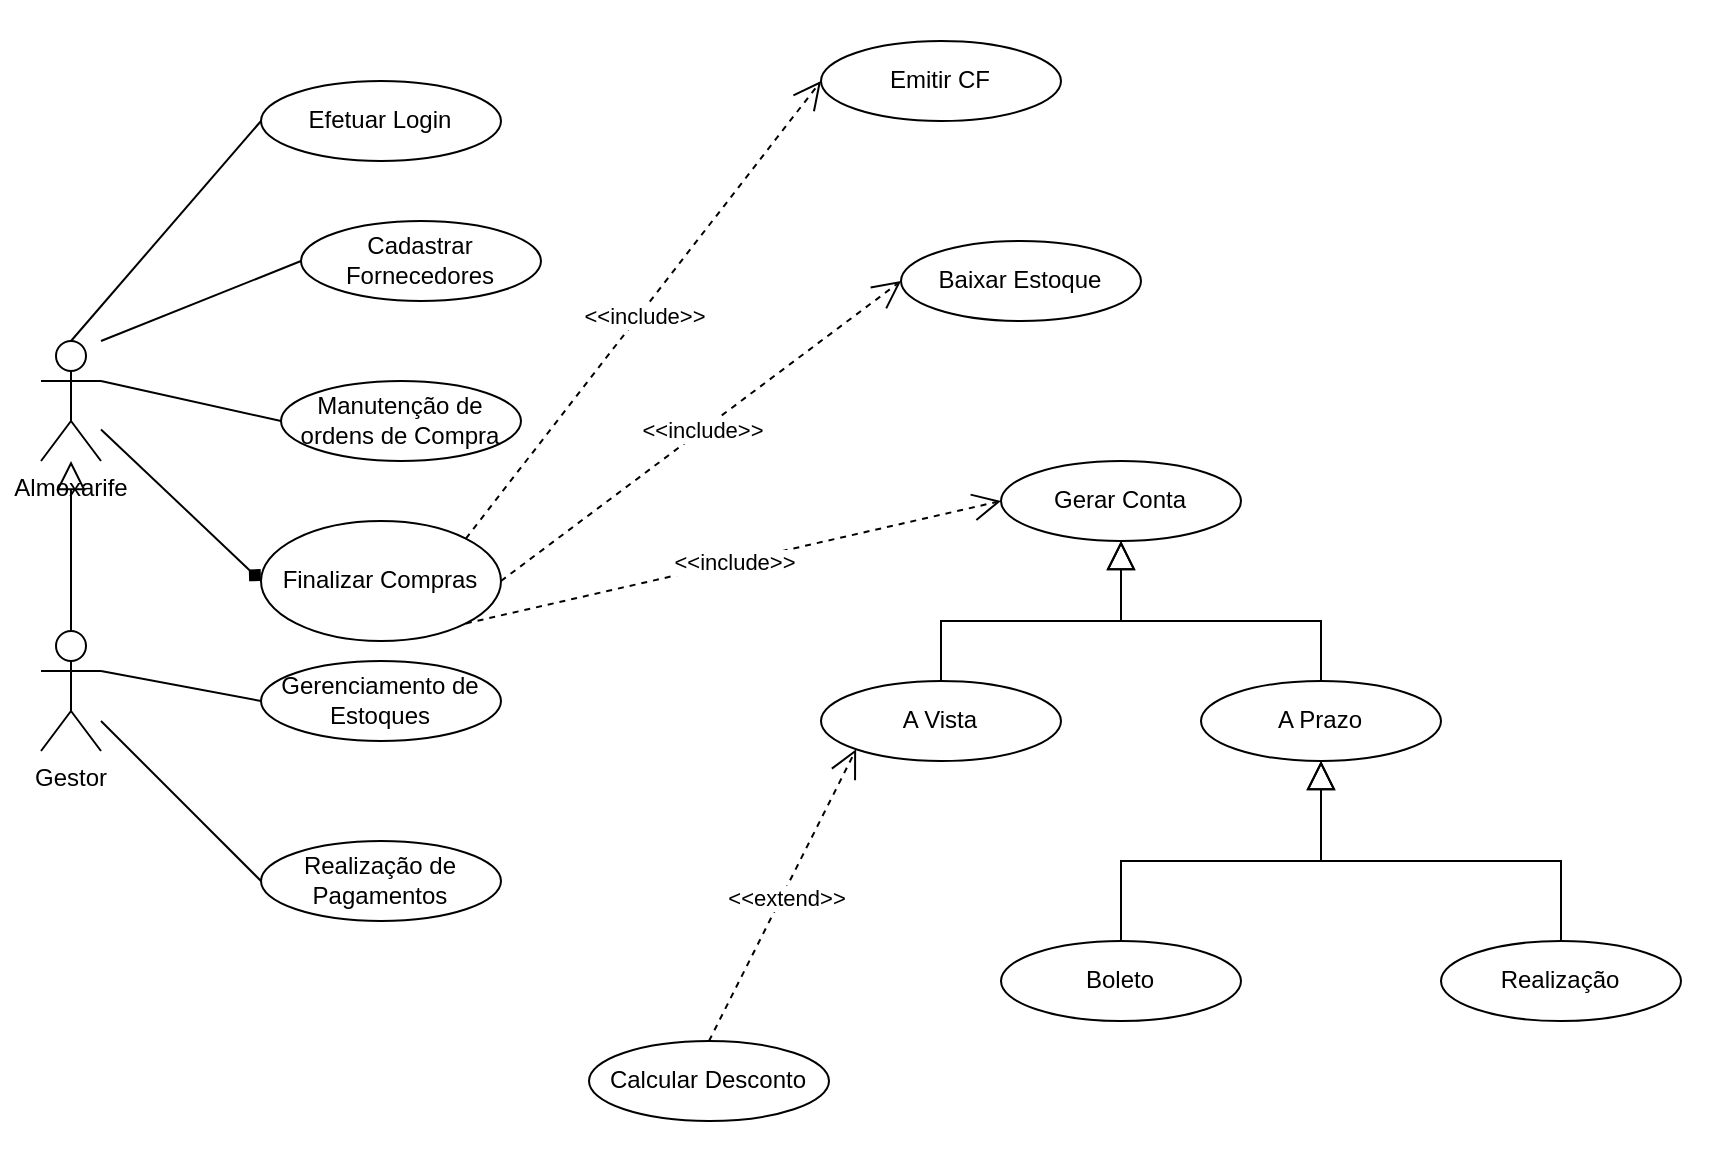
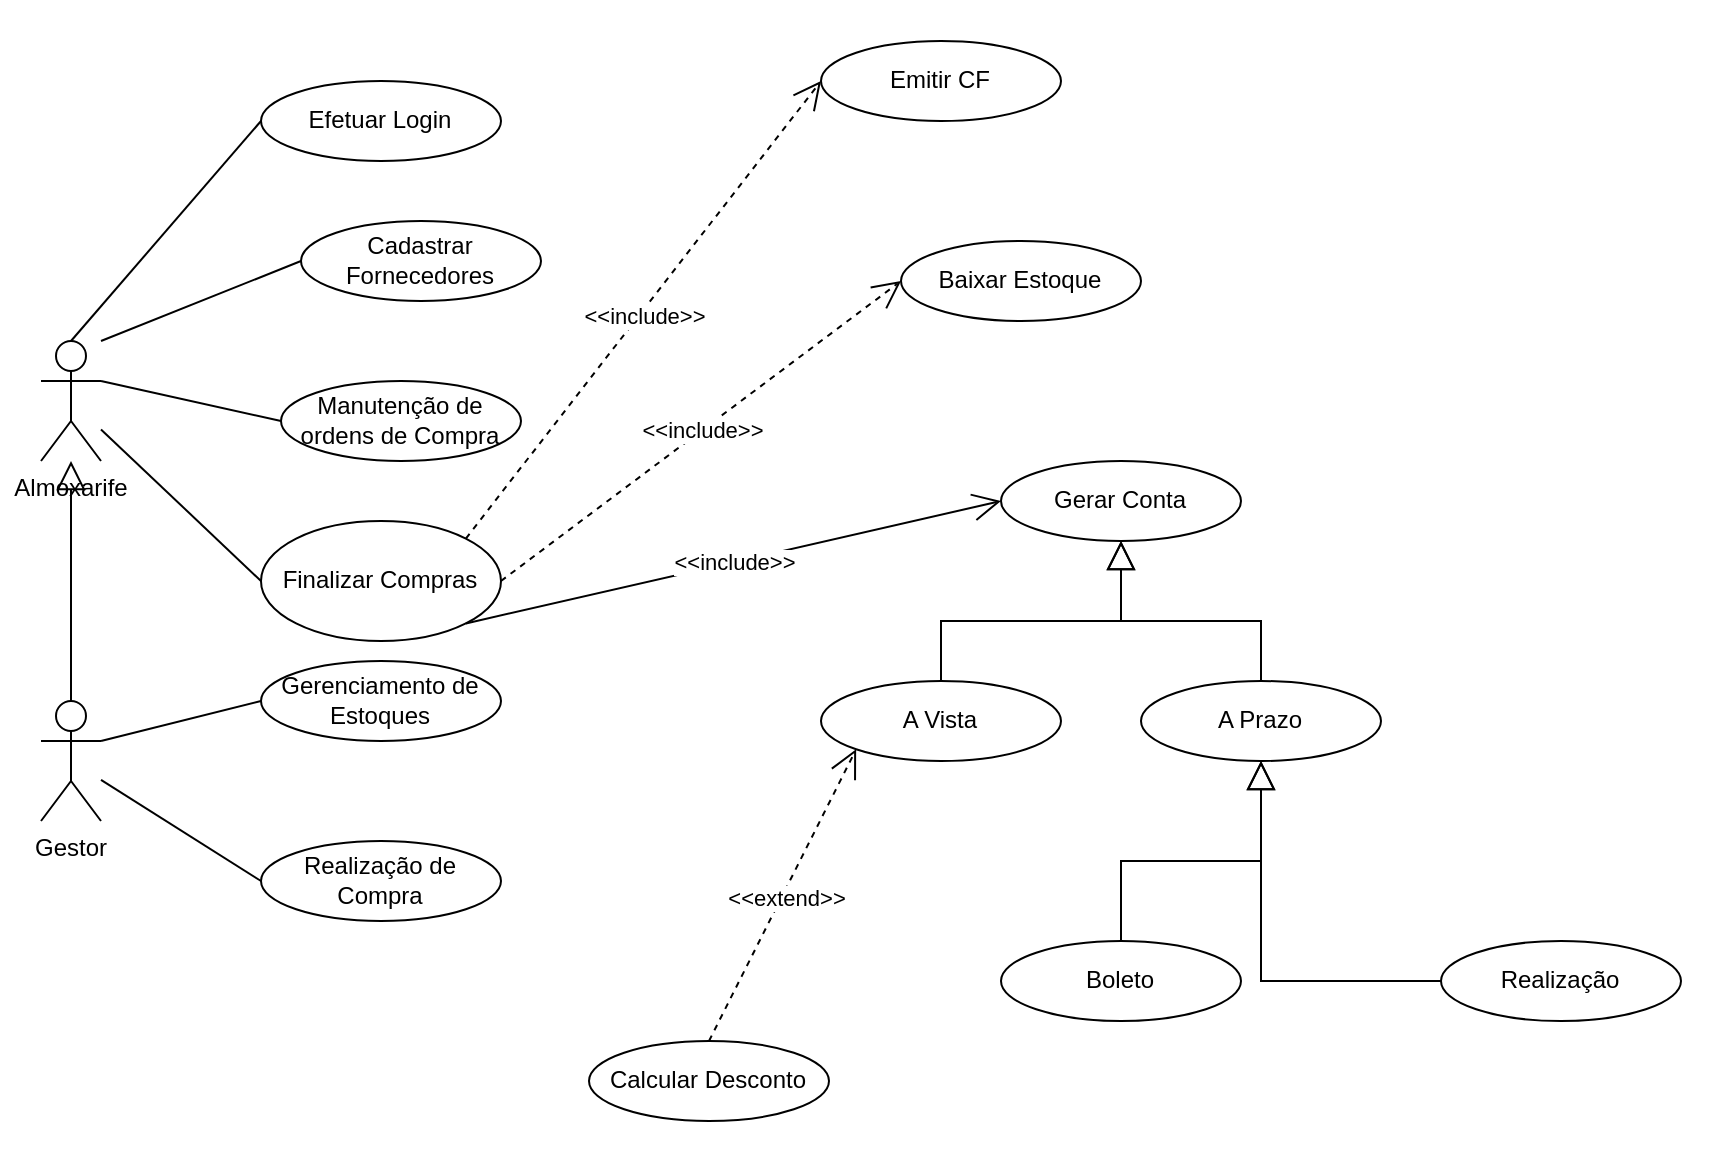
(888, 527) -> (888, 527)
(249, 570) -> (254, 575)
(71, 691) -> (71, 761)
(1321, 721) -> (1261, 721)
(381, 881) -> (381, 881)
